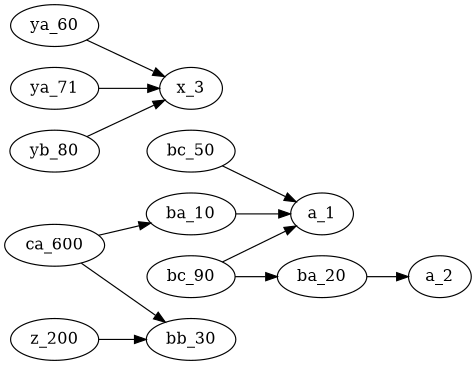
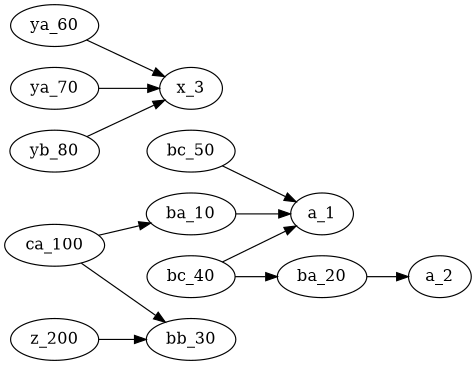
(55, 88) -> (55, 88)
(55, 245) -> (55, 245)
(191, 277) -> (191, 277)
